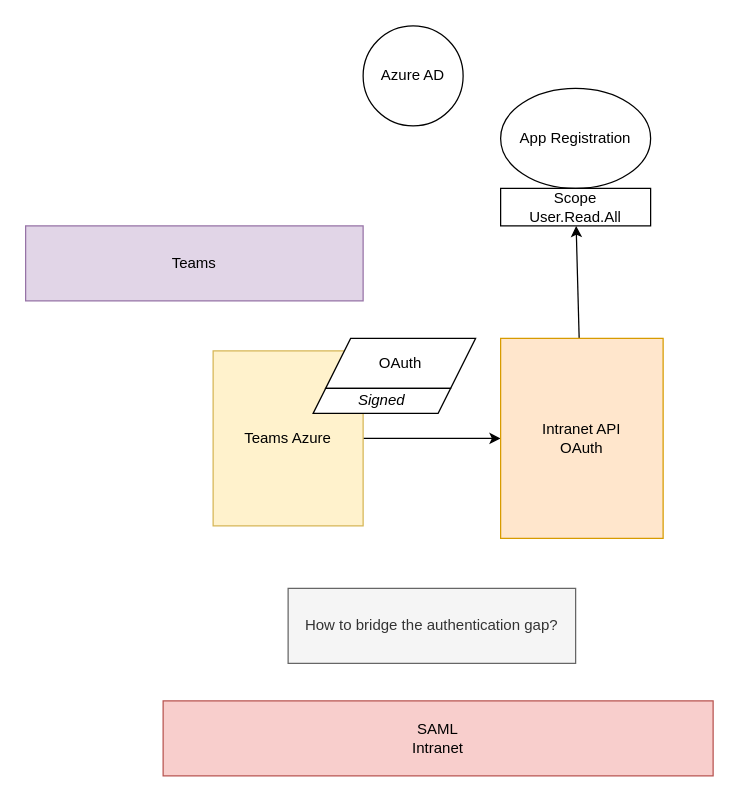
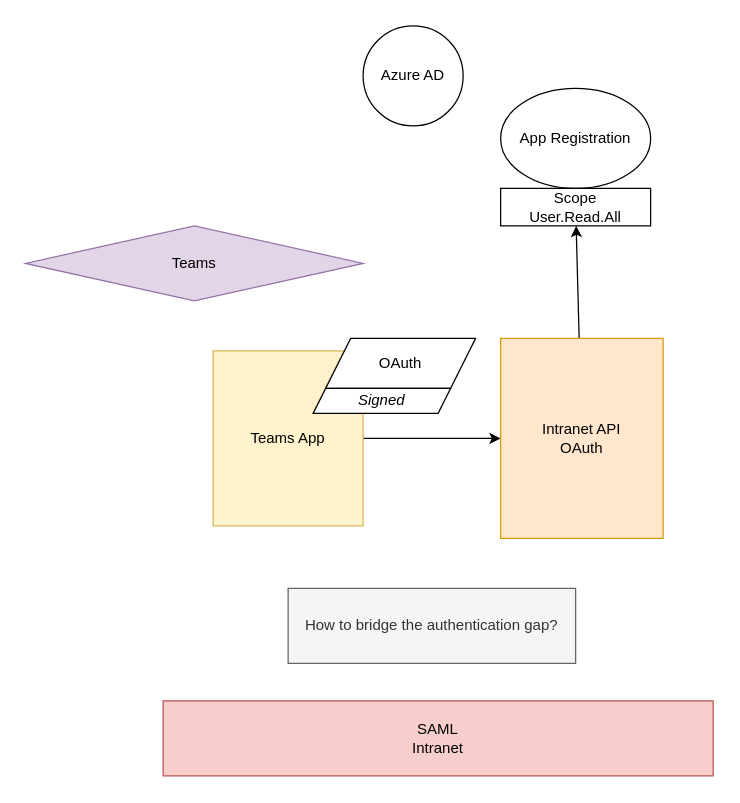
(194, 263) -> (194, 263)
(288, 438) -> (288, 438)
